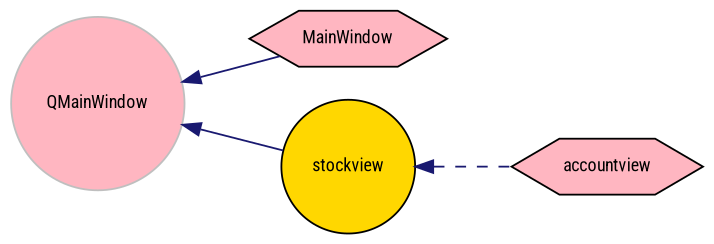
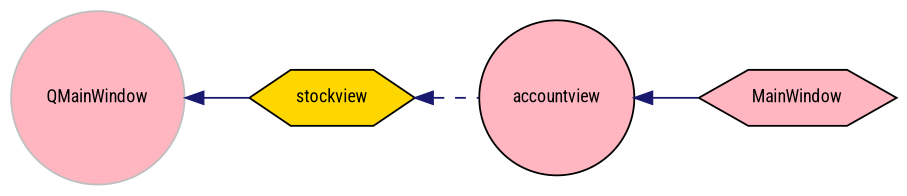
(240, 67) -> (675, 98)
(348, 167) -> (332, 98)
(607, 167) -> (557, 98)
